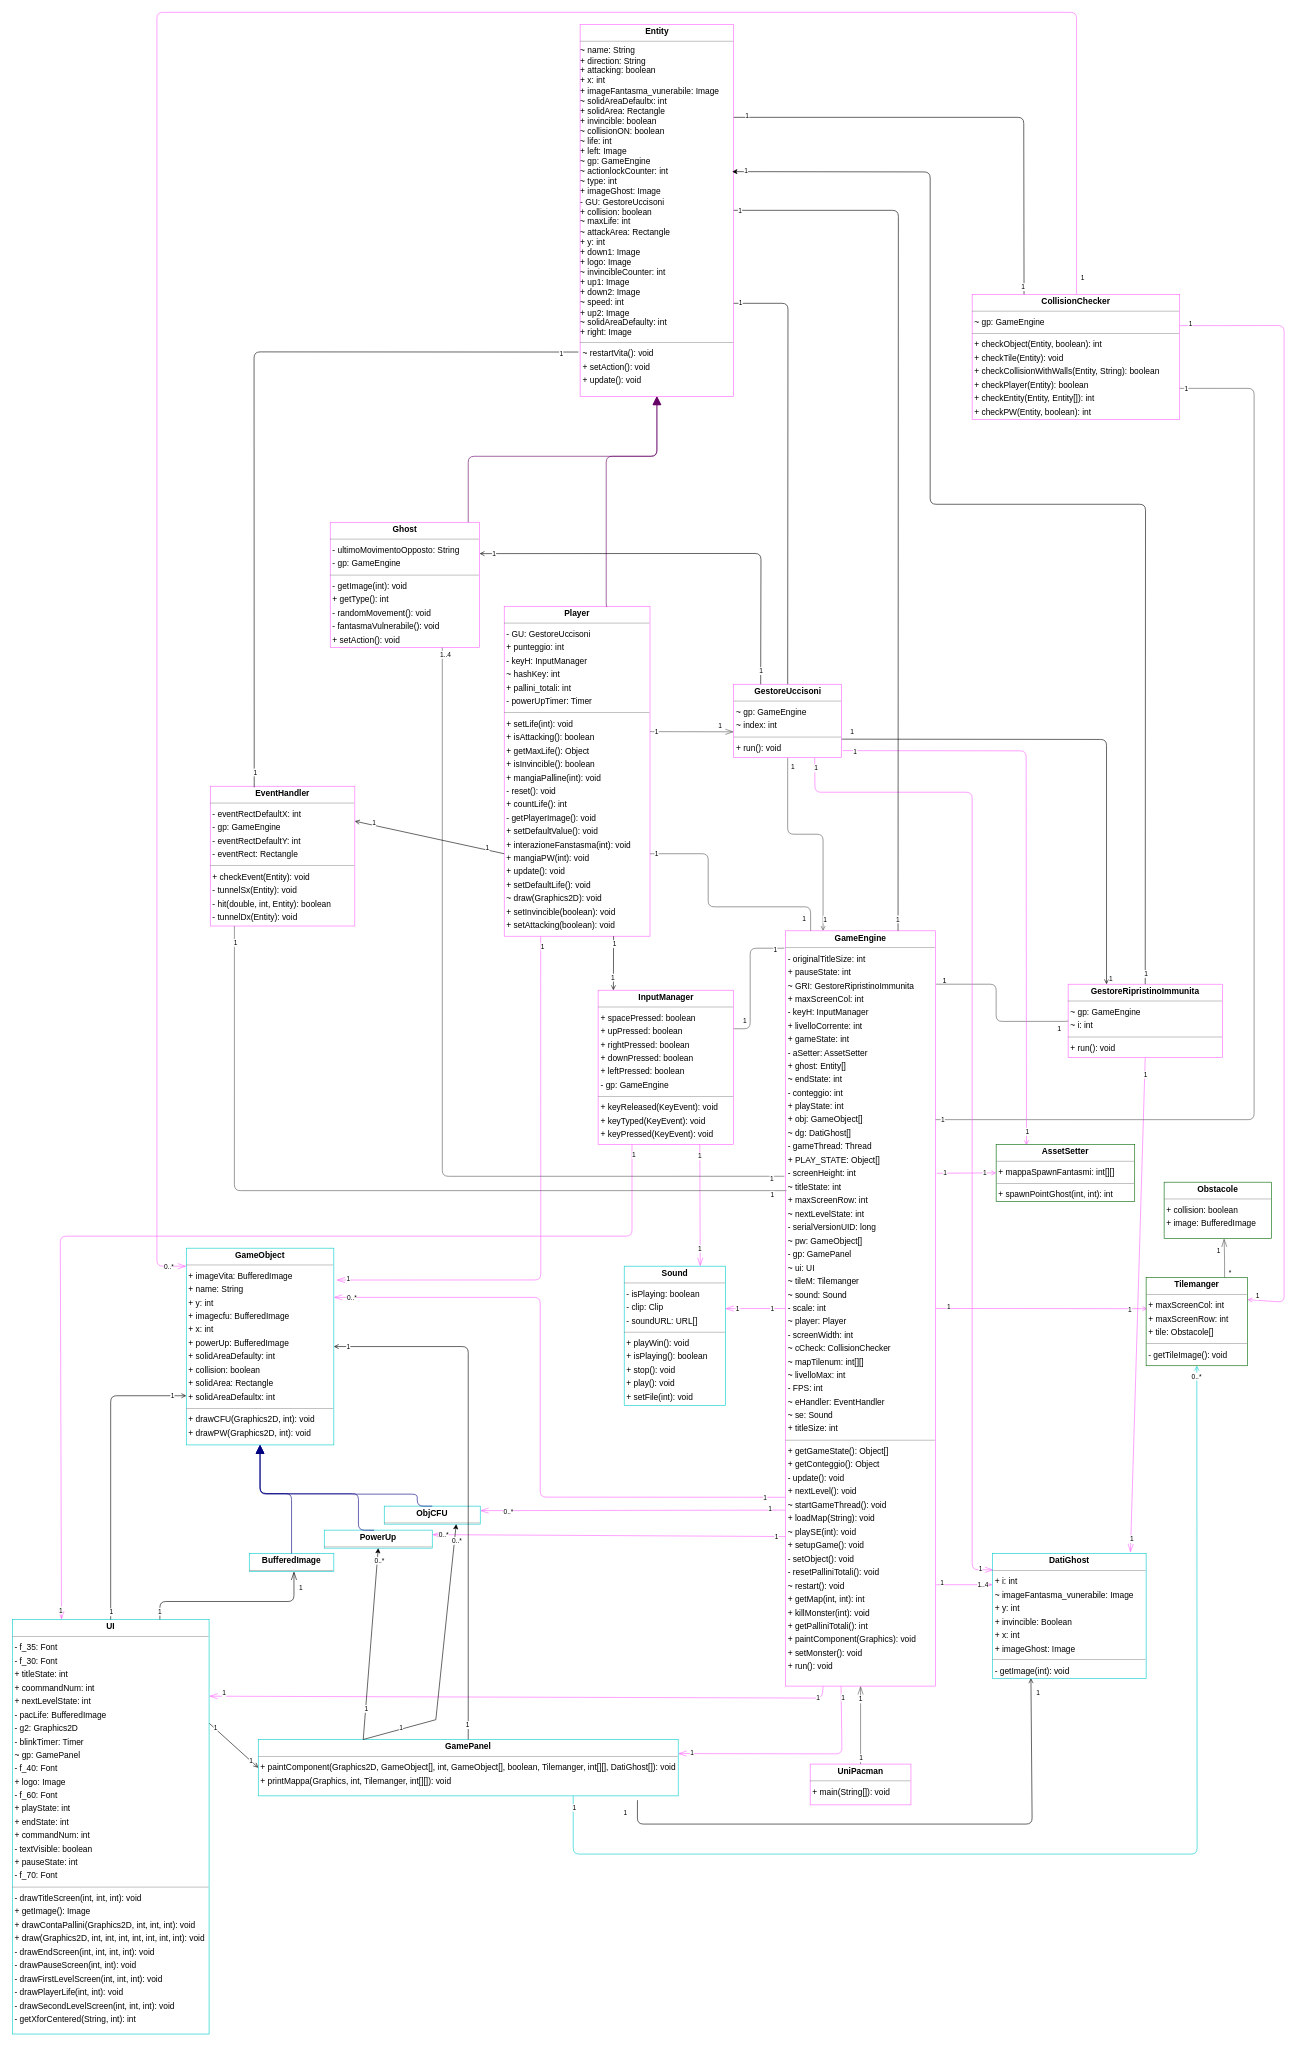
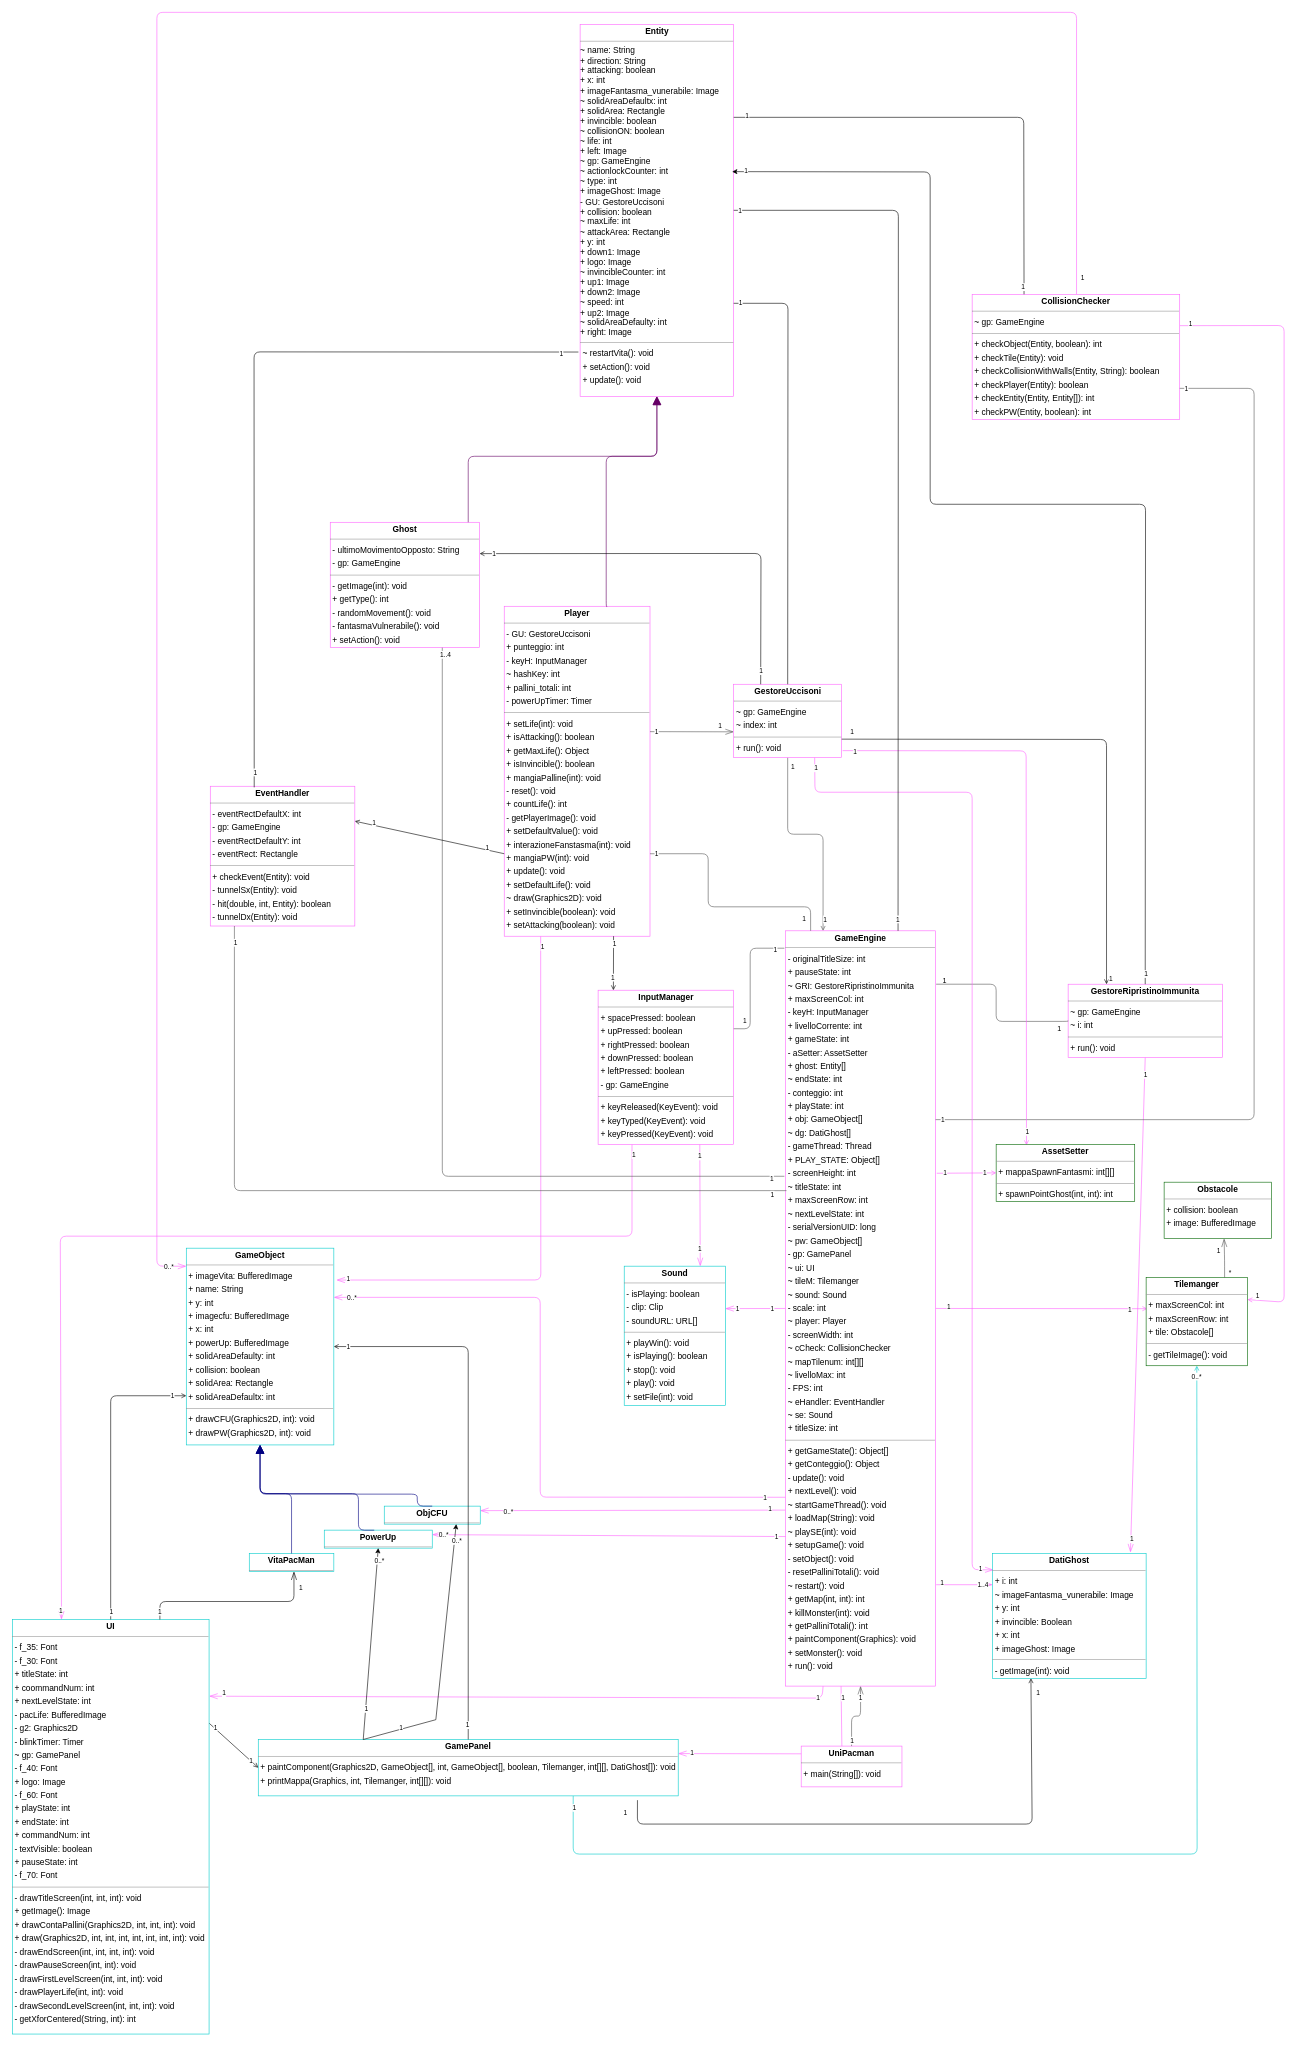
(280, 1559) -> (272, 1559)
(861, 1785) -> (852, 1767)
